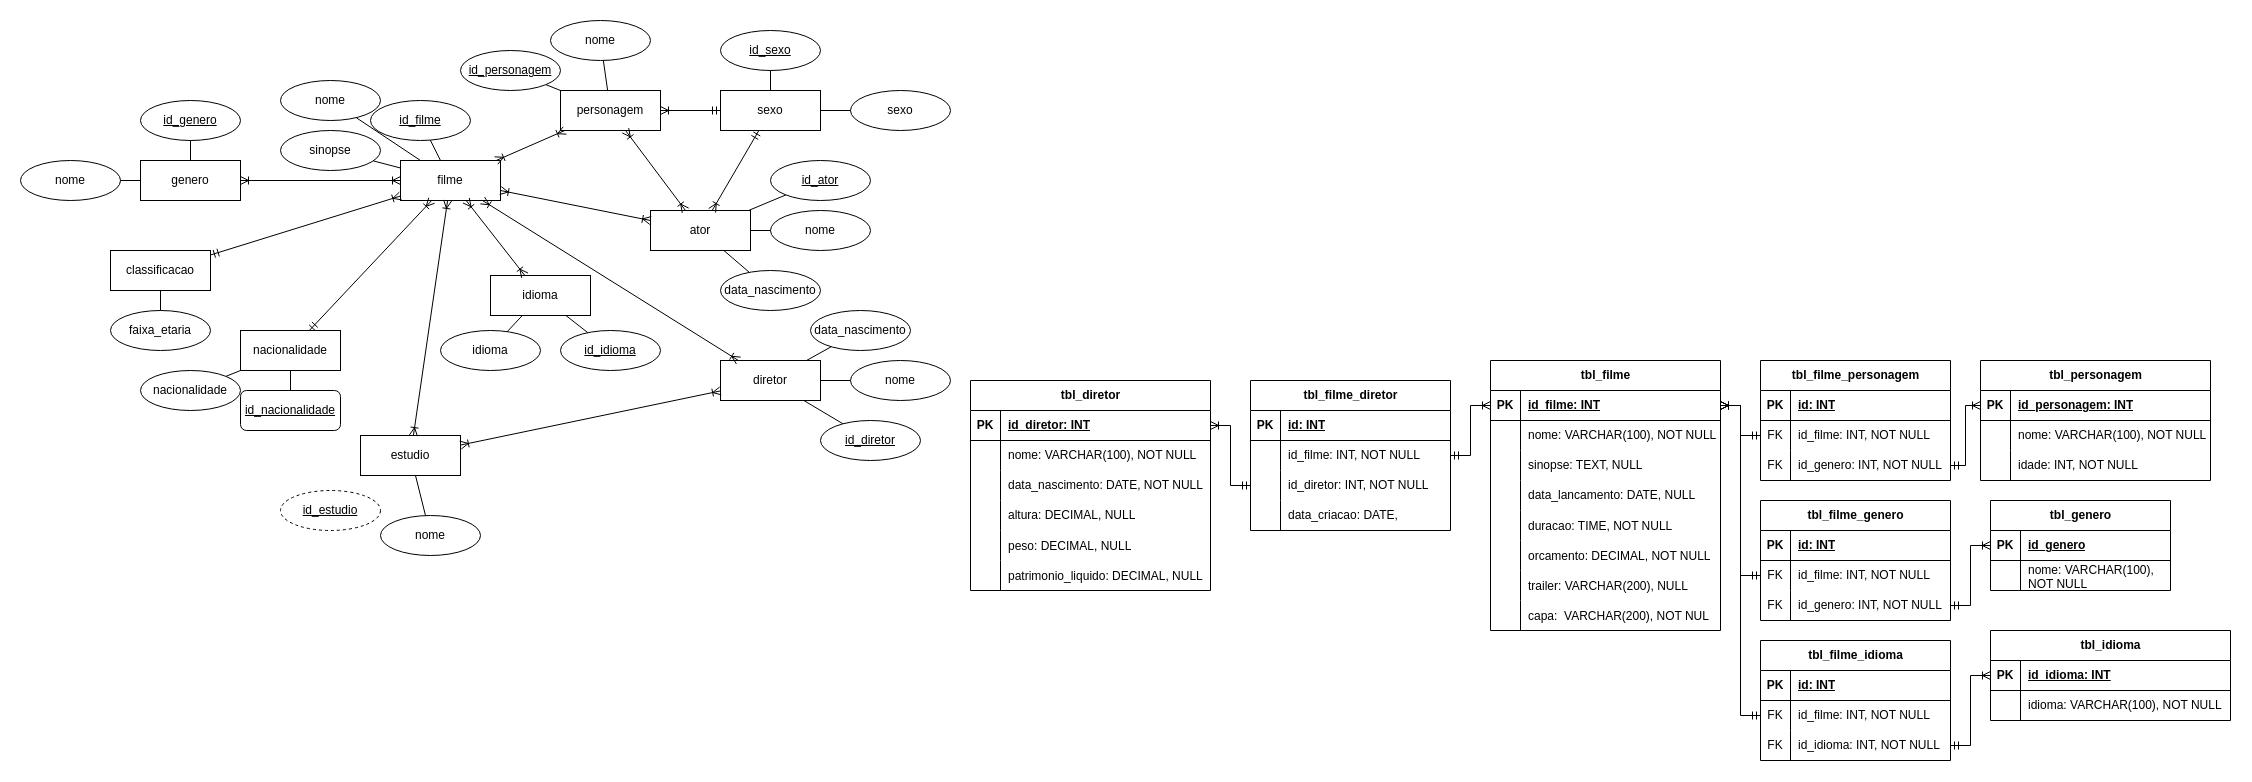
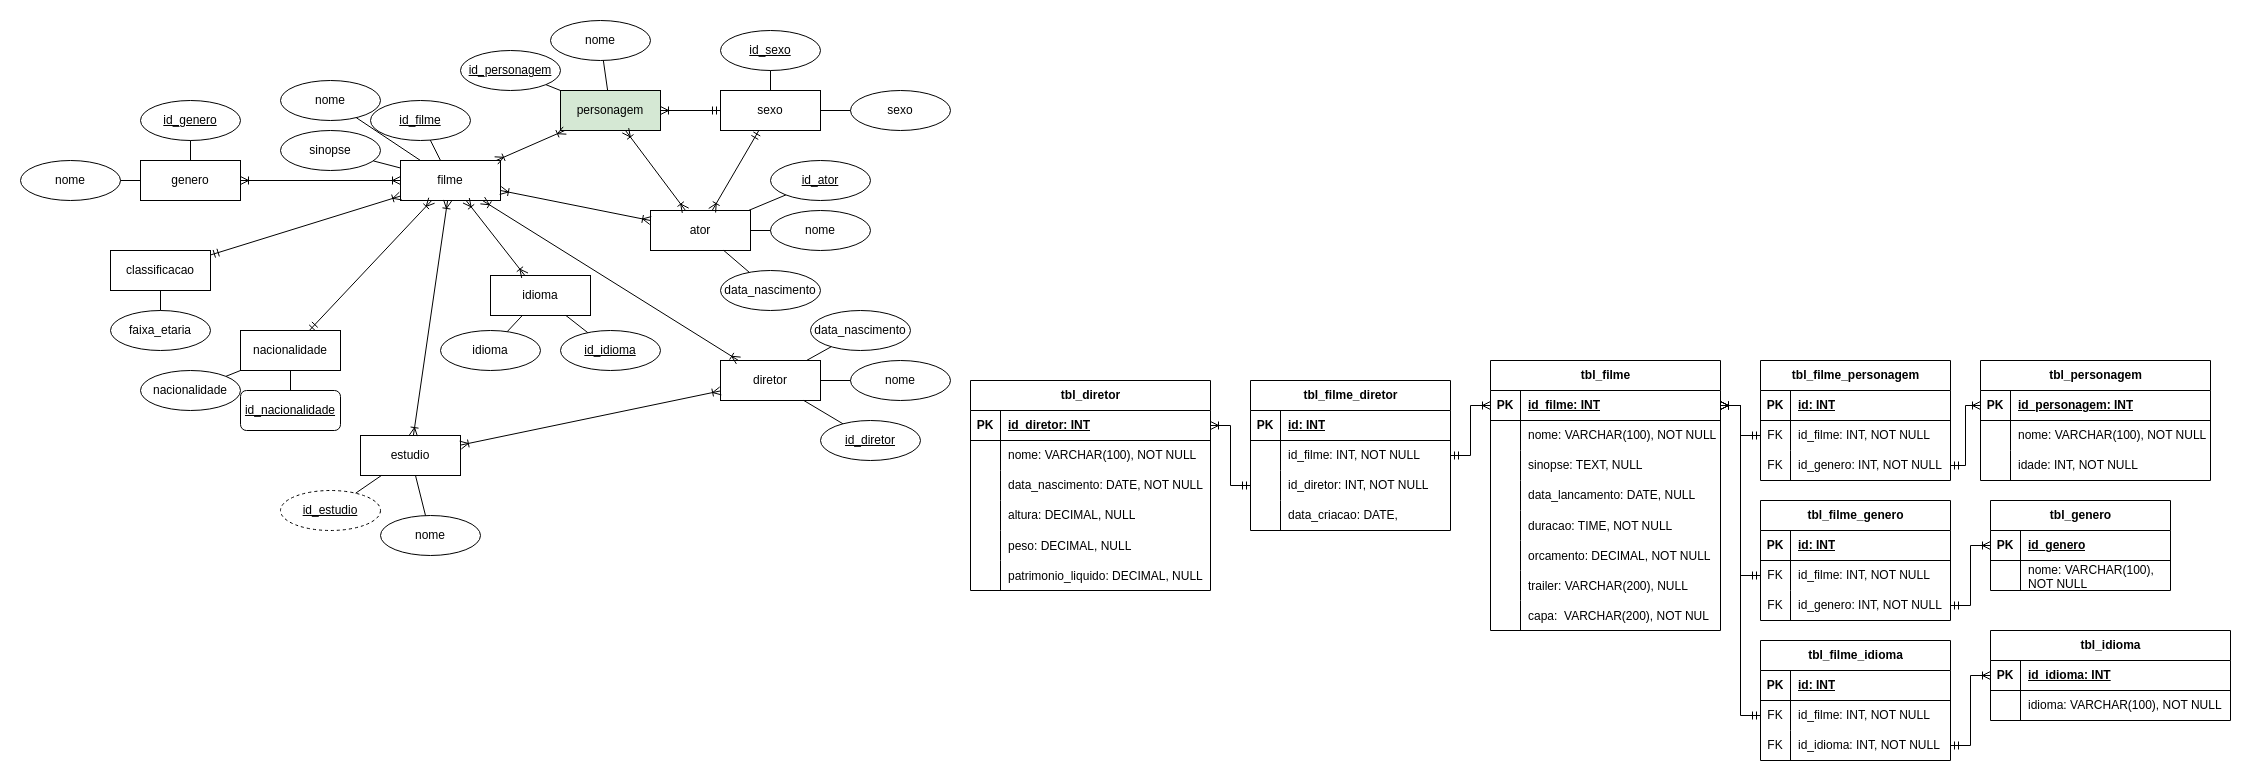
(611, 111) -> (611, 111)
none -> (369, 484)
